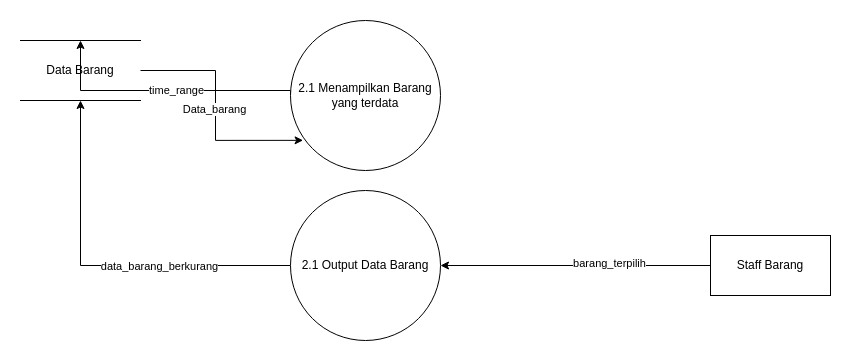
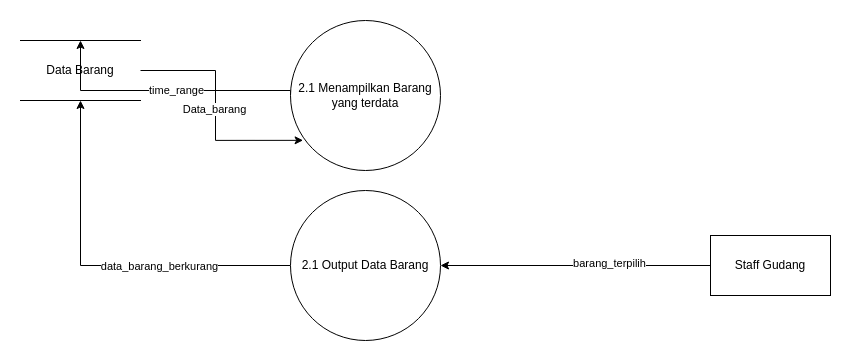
(771, 266) -> (771, 266)
